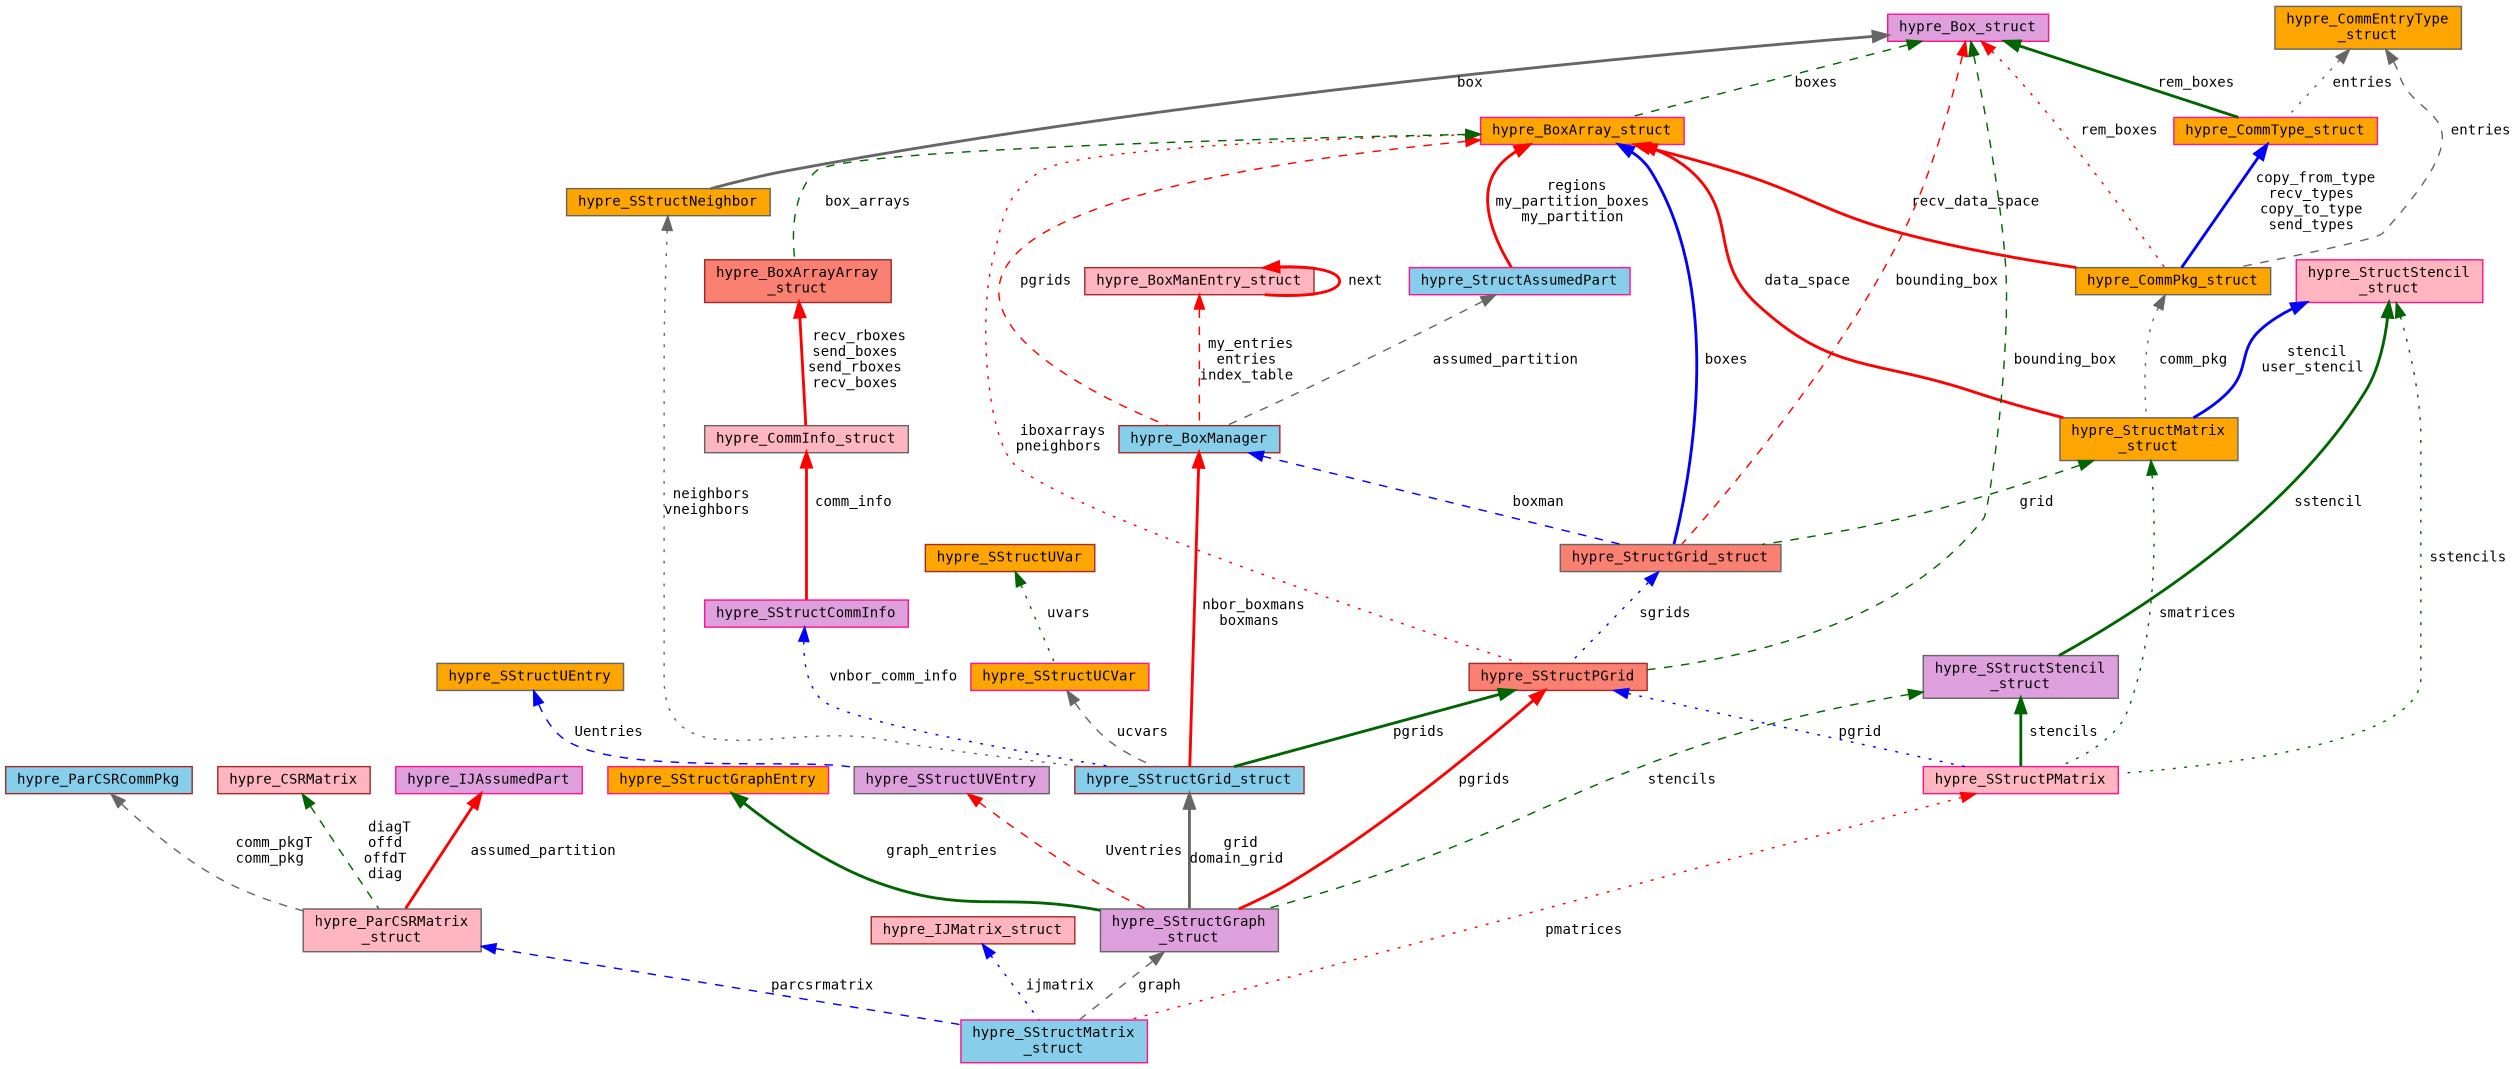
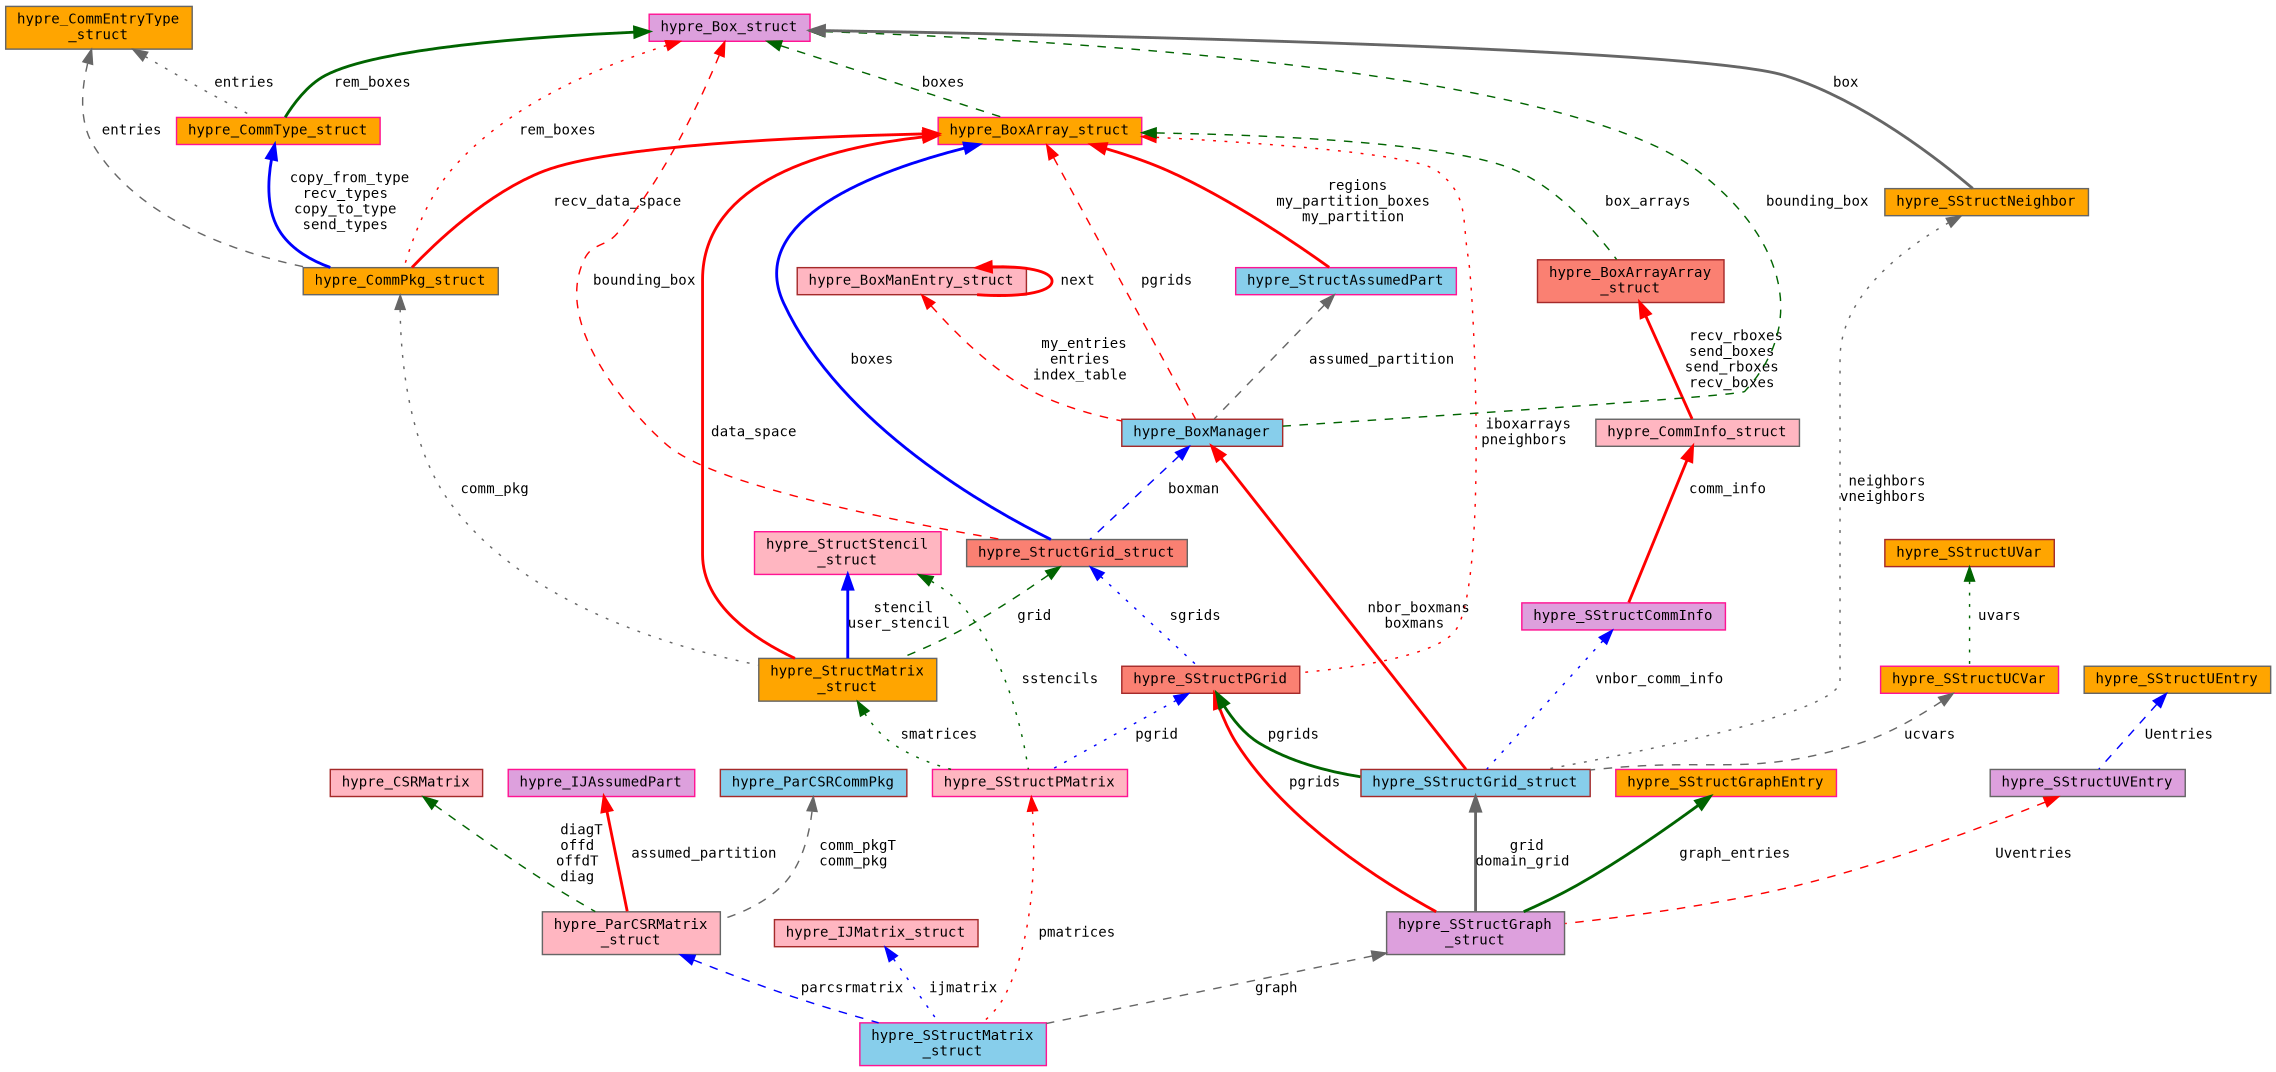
(1992, 475) -> (1622, 133)
(1923, 513) -> (984, 617)
(2021, 677) -> none
